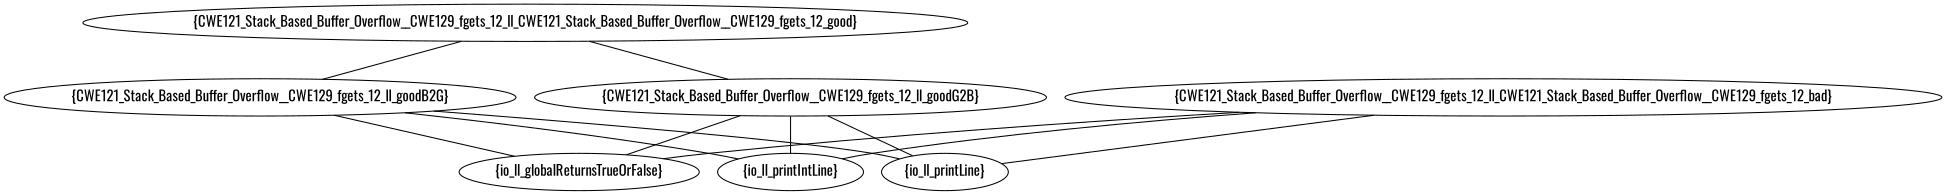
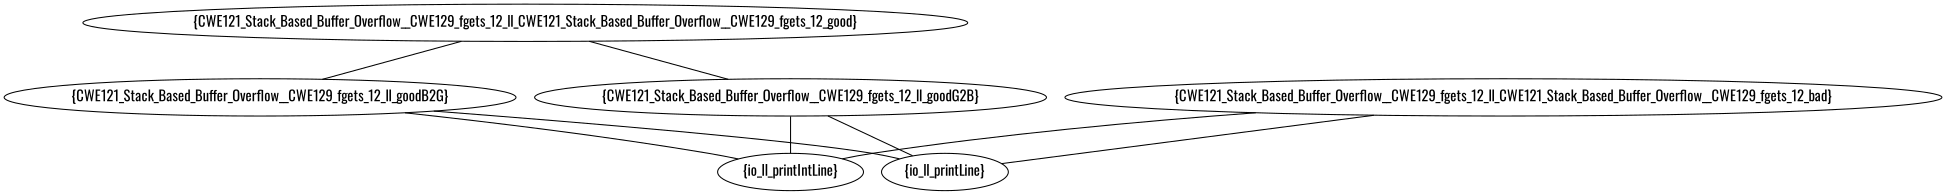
(579, 172) -> none
